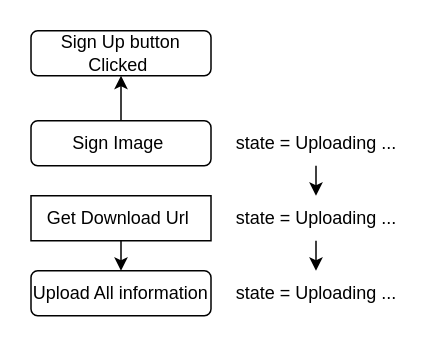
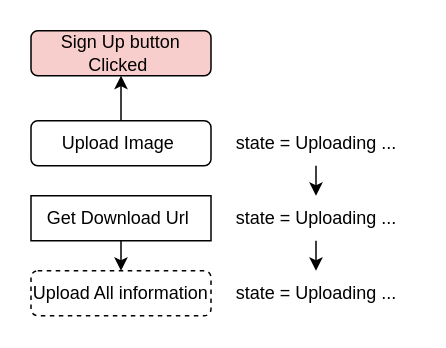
(121, 53) -> (121, 53)
(121, 143) -> (121, 143)
(121, 293) -> (121, 293)
